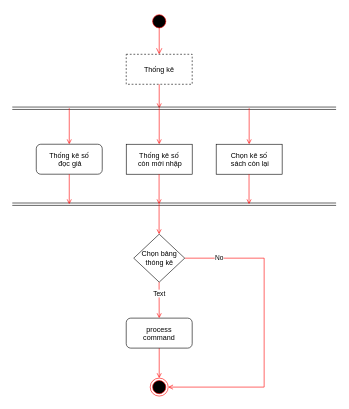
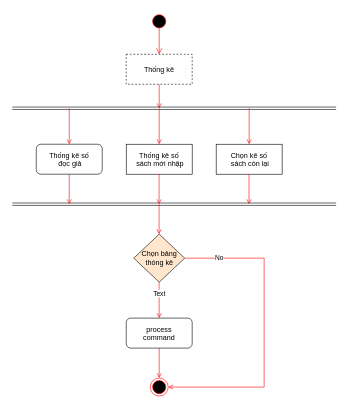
(159, 155) -> (159, 155)
(159, 258) -> (159, 258)
